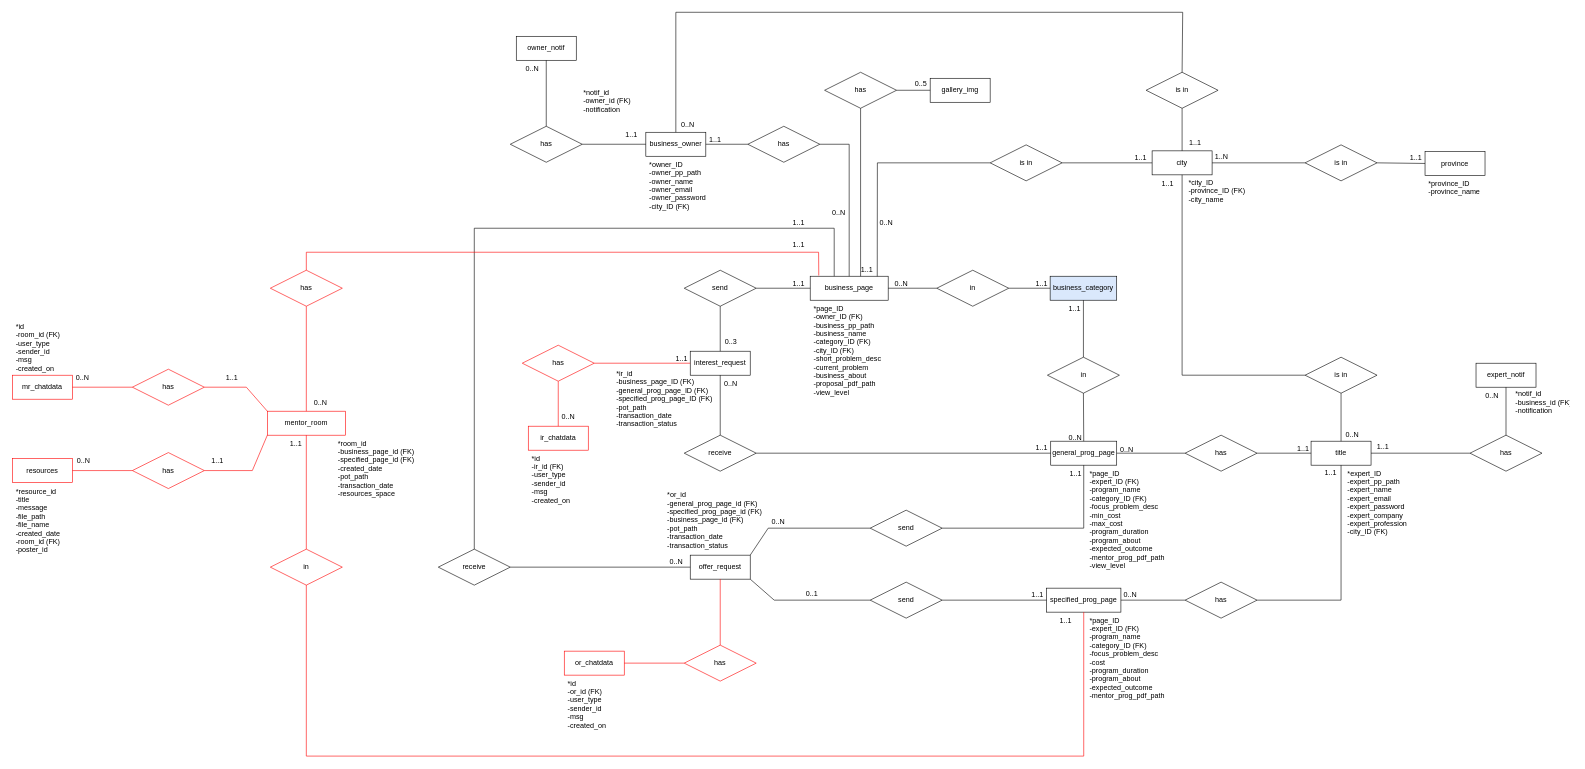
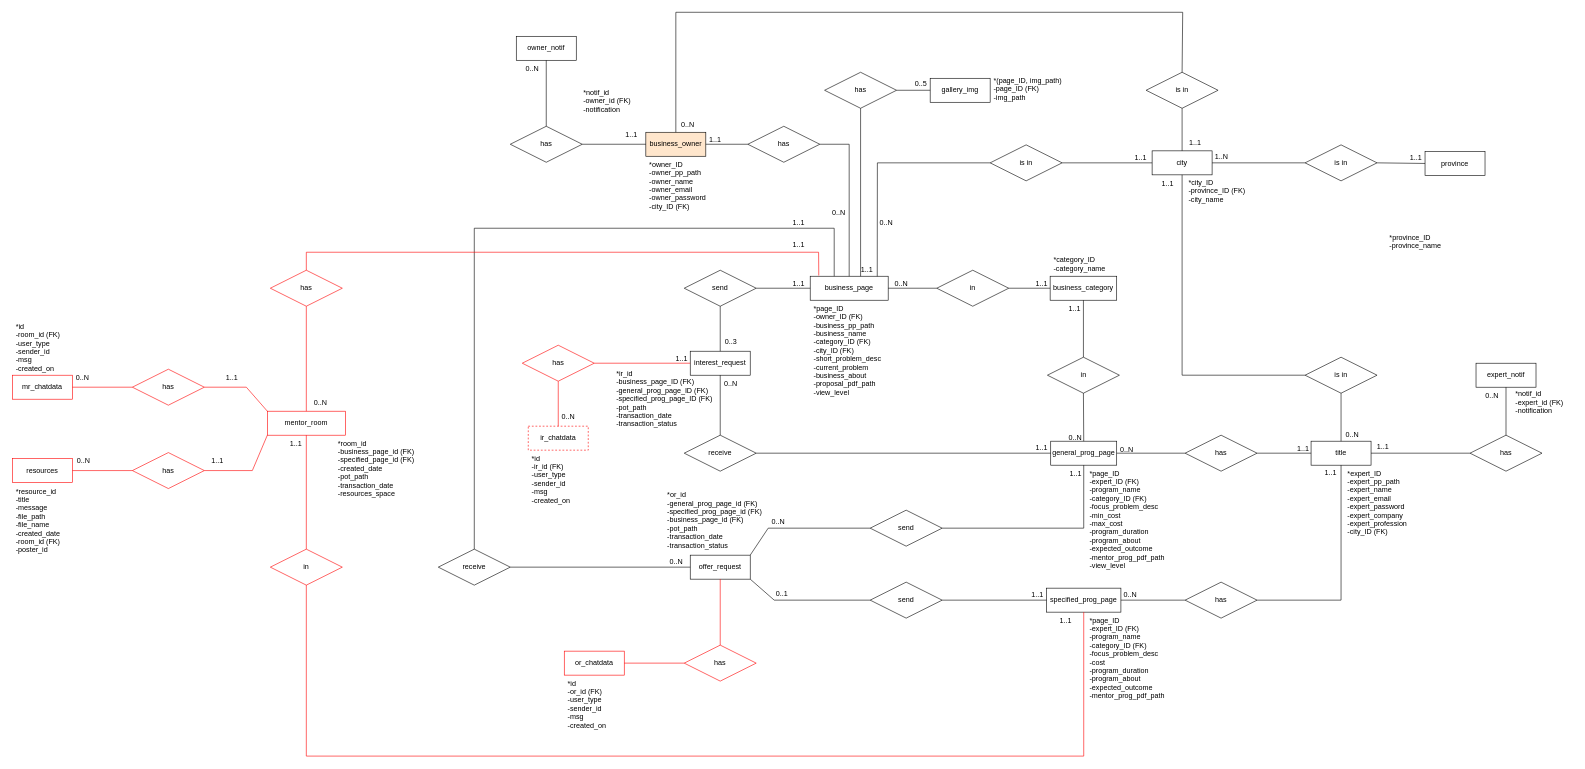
none -> (1029, 99)
(676, 144) -> (676, 144)
(1455, 194) -> (1416, 248)
none -> (1084, 264)
(1084, 288) -> (1084, 288)
(1532, 394) -> (1532, 394)
(558, 438) -> (558, 438)
(815, 595) -> (785, 595)
